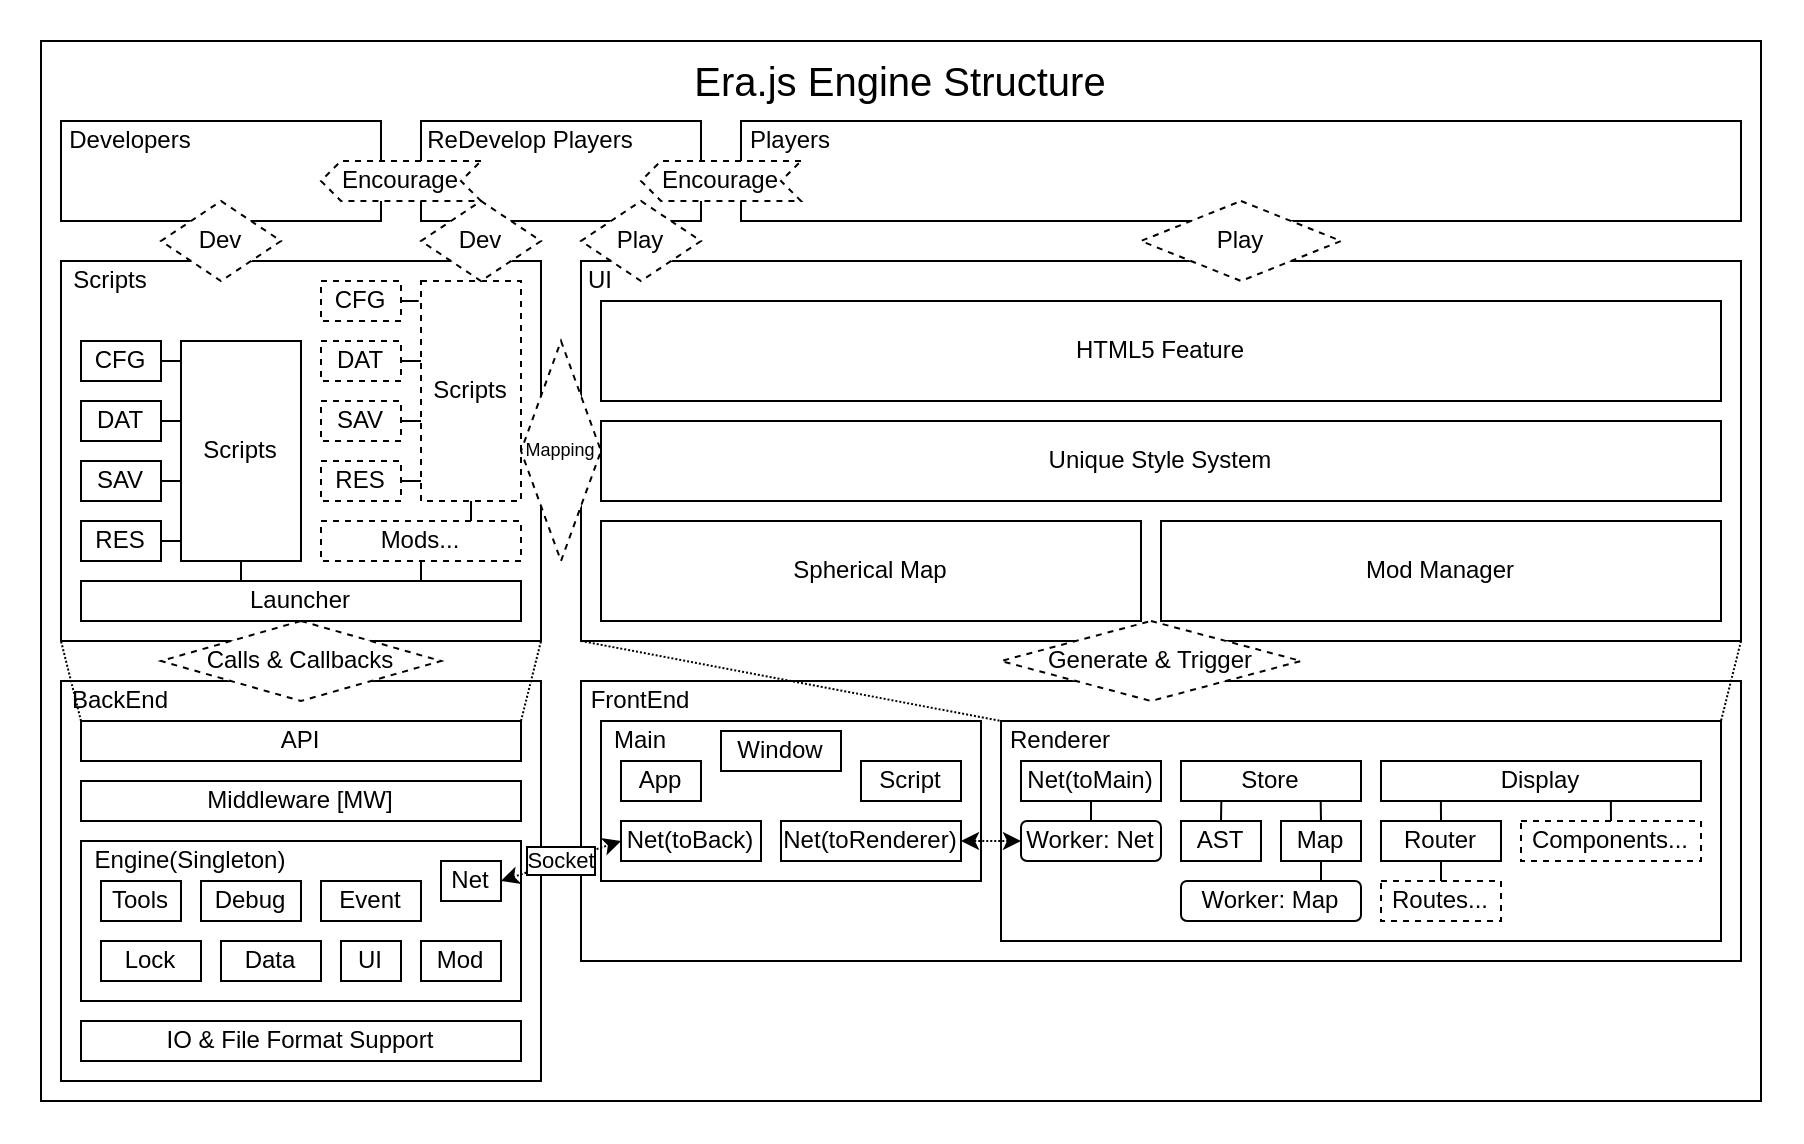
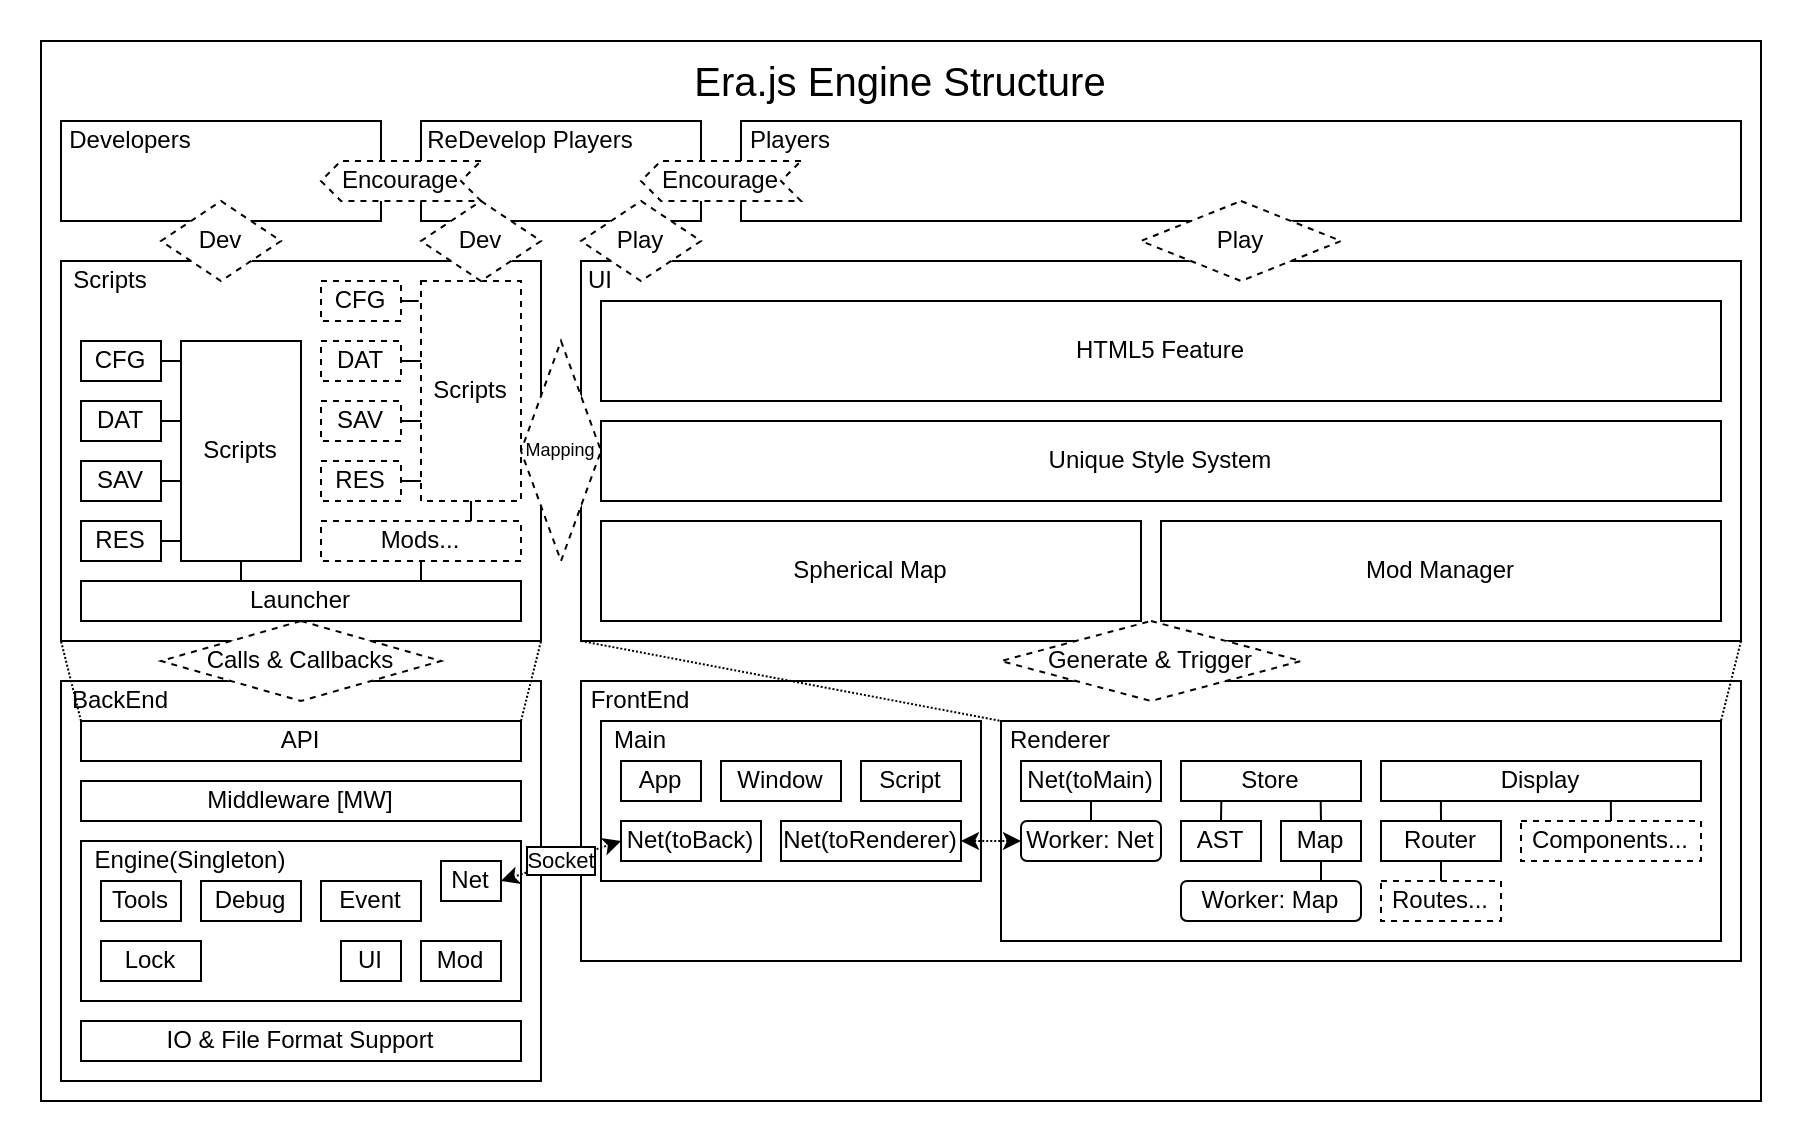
(781, 751) -> (781, 781)
(271, 961) -> none
